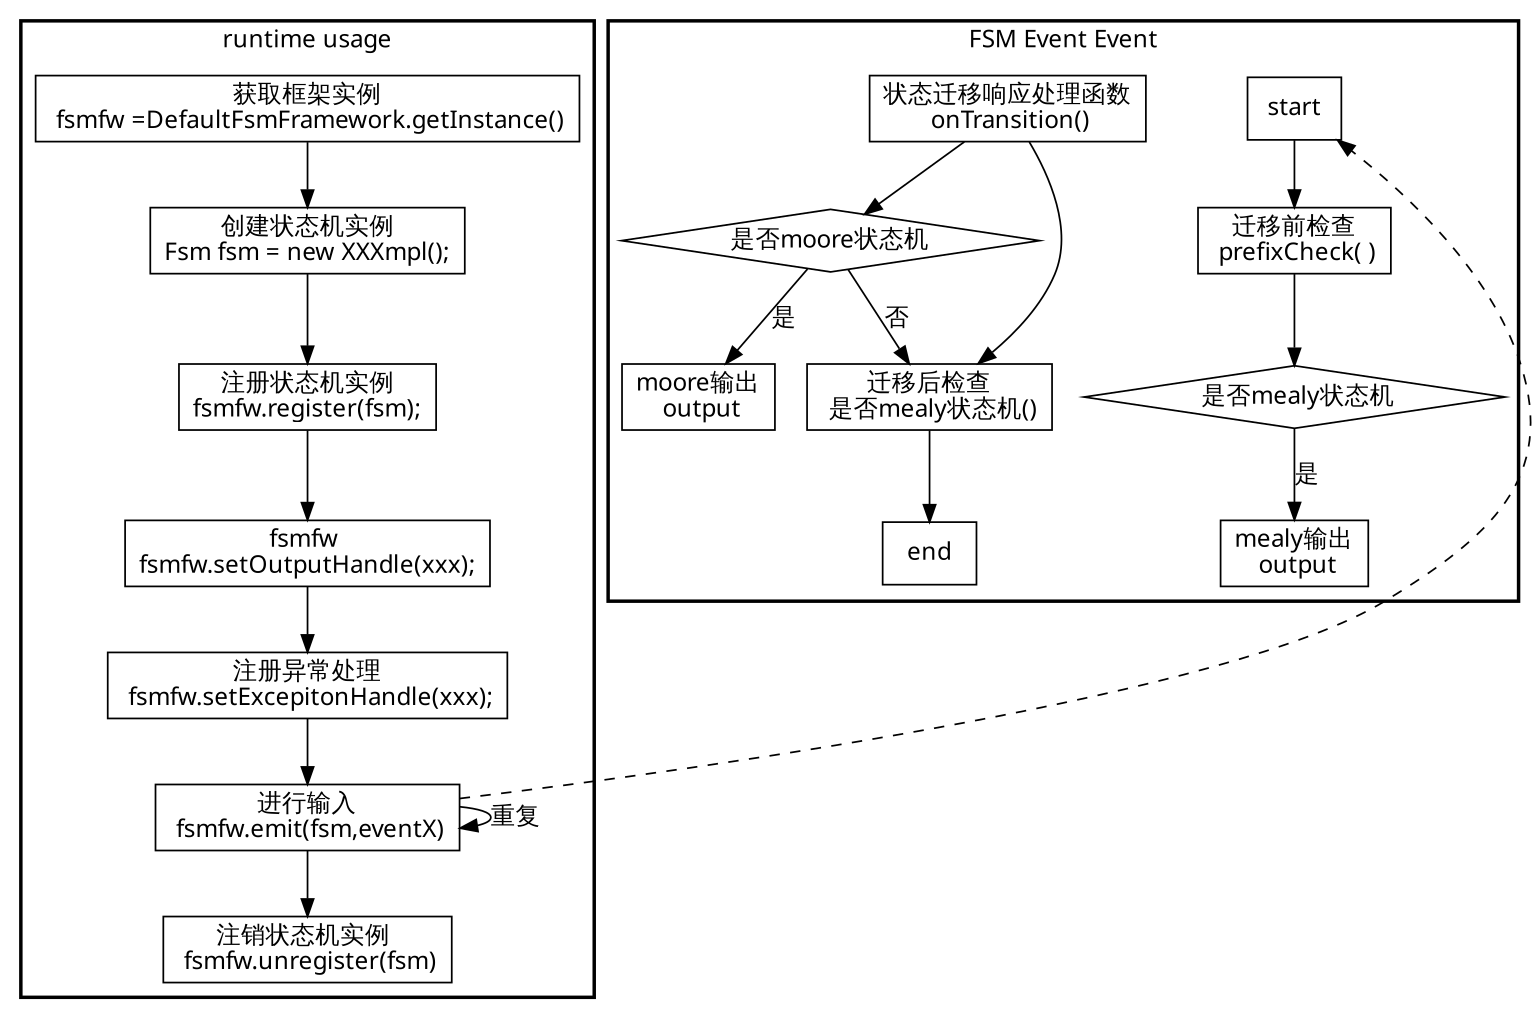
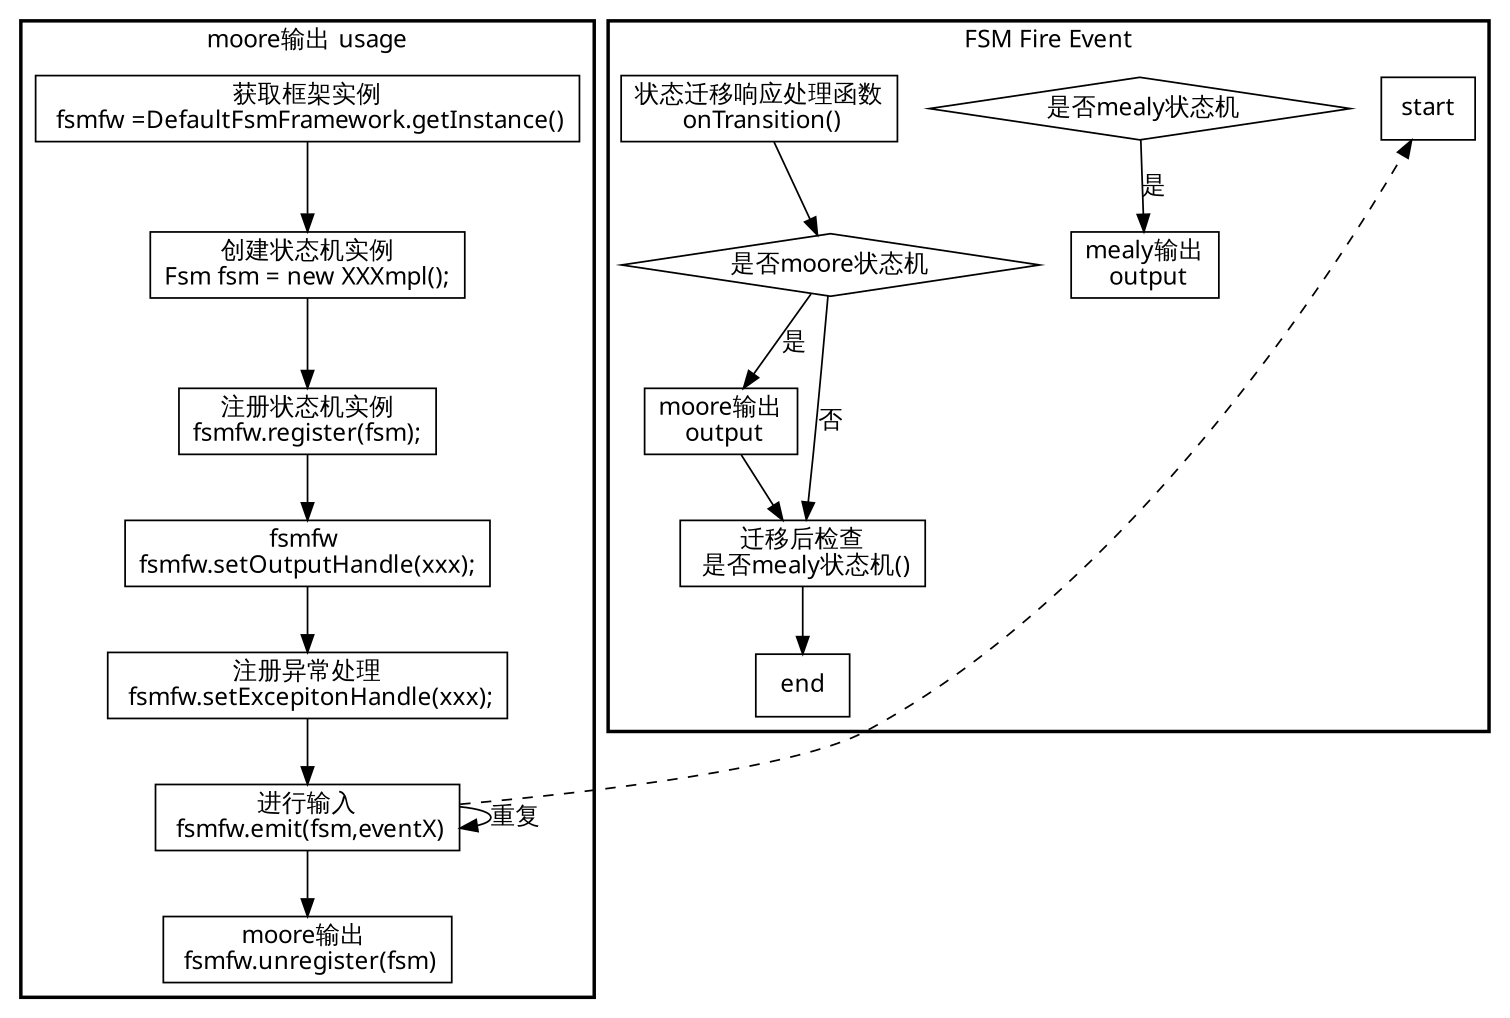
(308, 41) -> (308, 41)
(1063, 41) -> (1049, 41)
(1294, 241) -> none
(1060, 256) -> (757, 480)
(308, 950) -> (308, 950)
